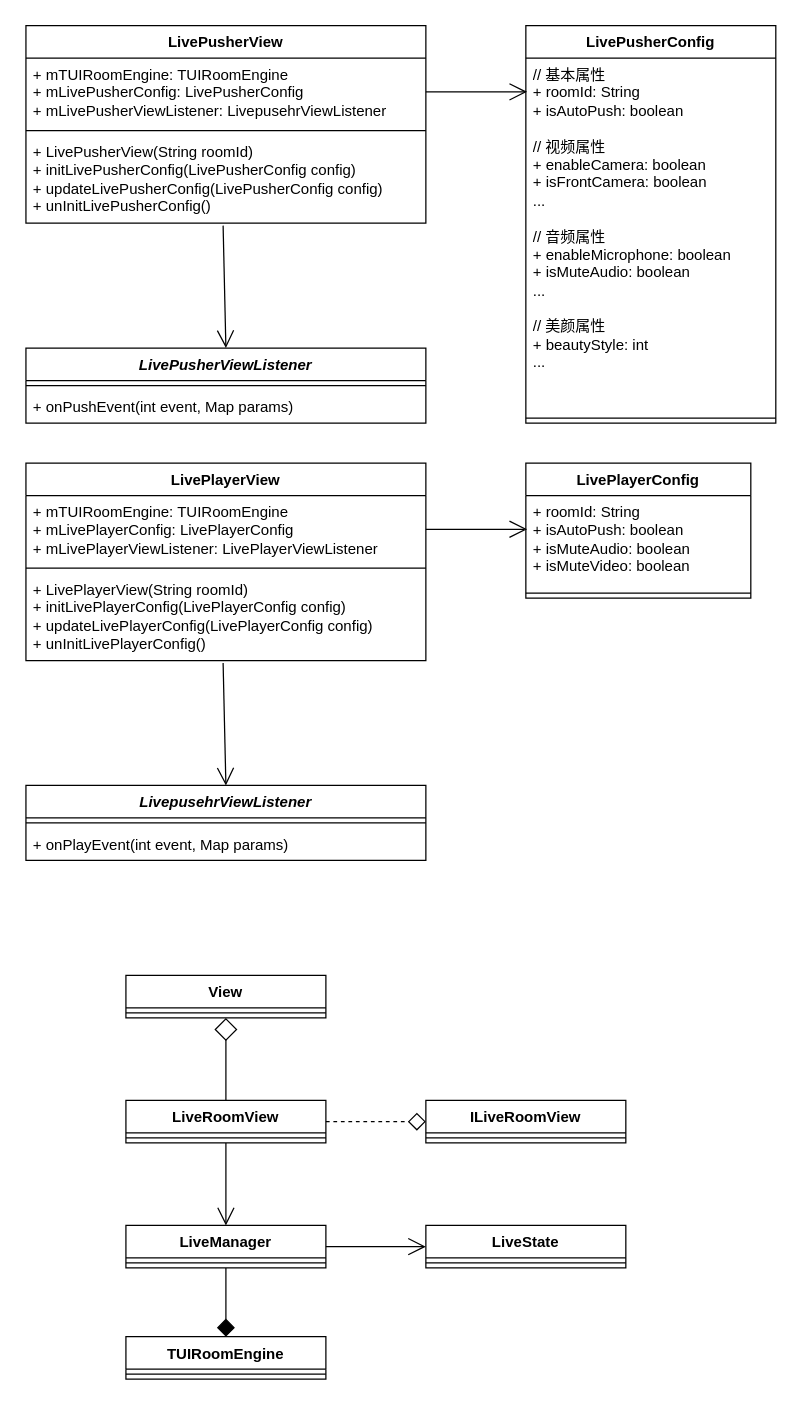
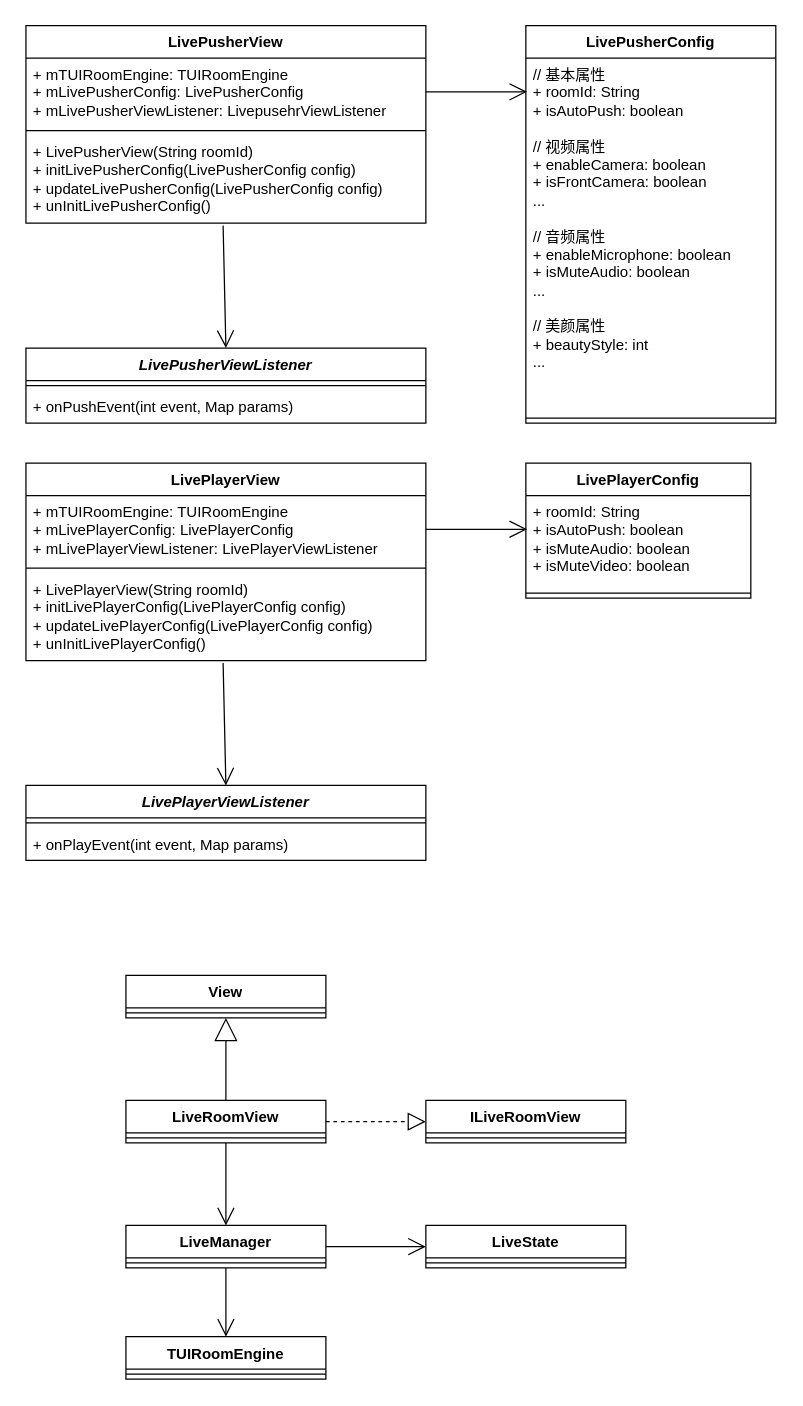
(226, 803) -> (226, 803)
(226, 1041) -> (226, 1042)
(407, 1122) -> (407, 1122)
(226, 1319) -> (226, 1326)
